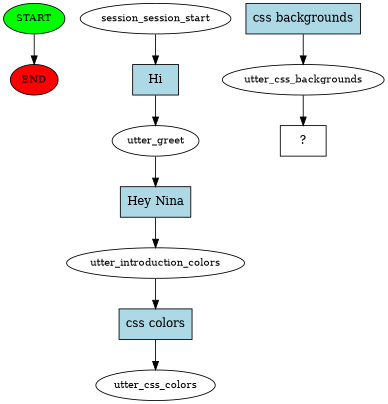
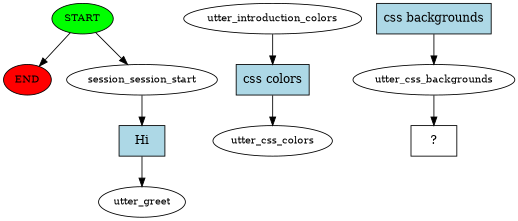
none -> (109, 46)
(156, 202) -> none
